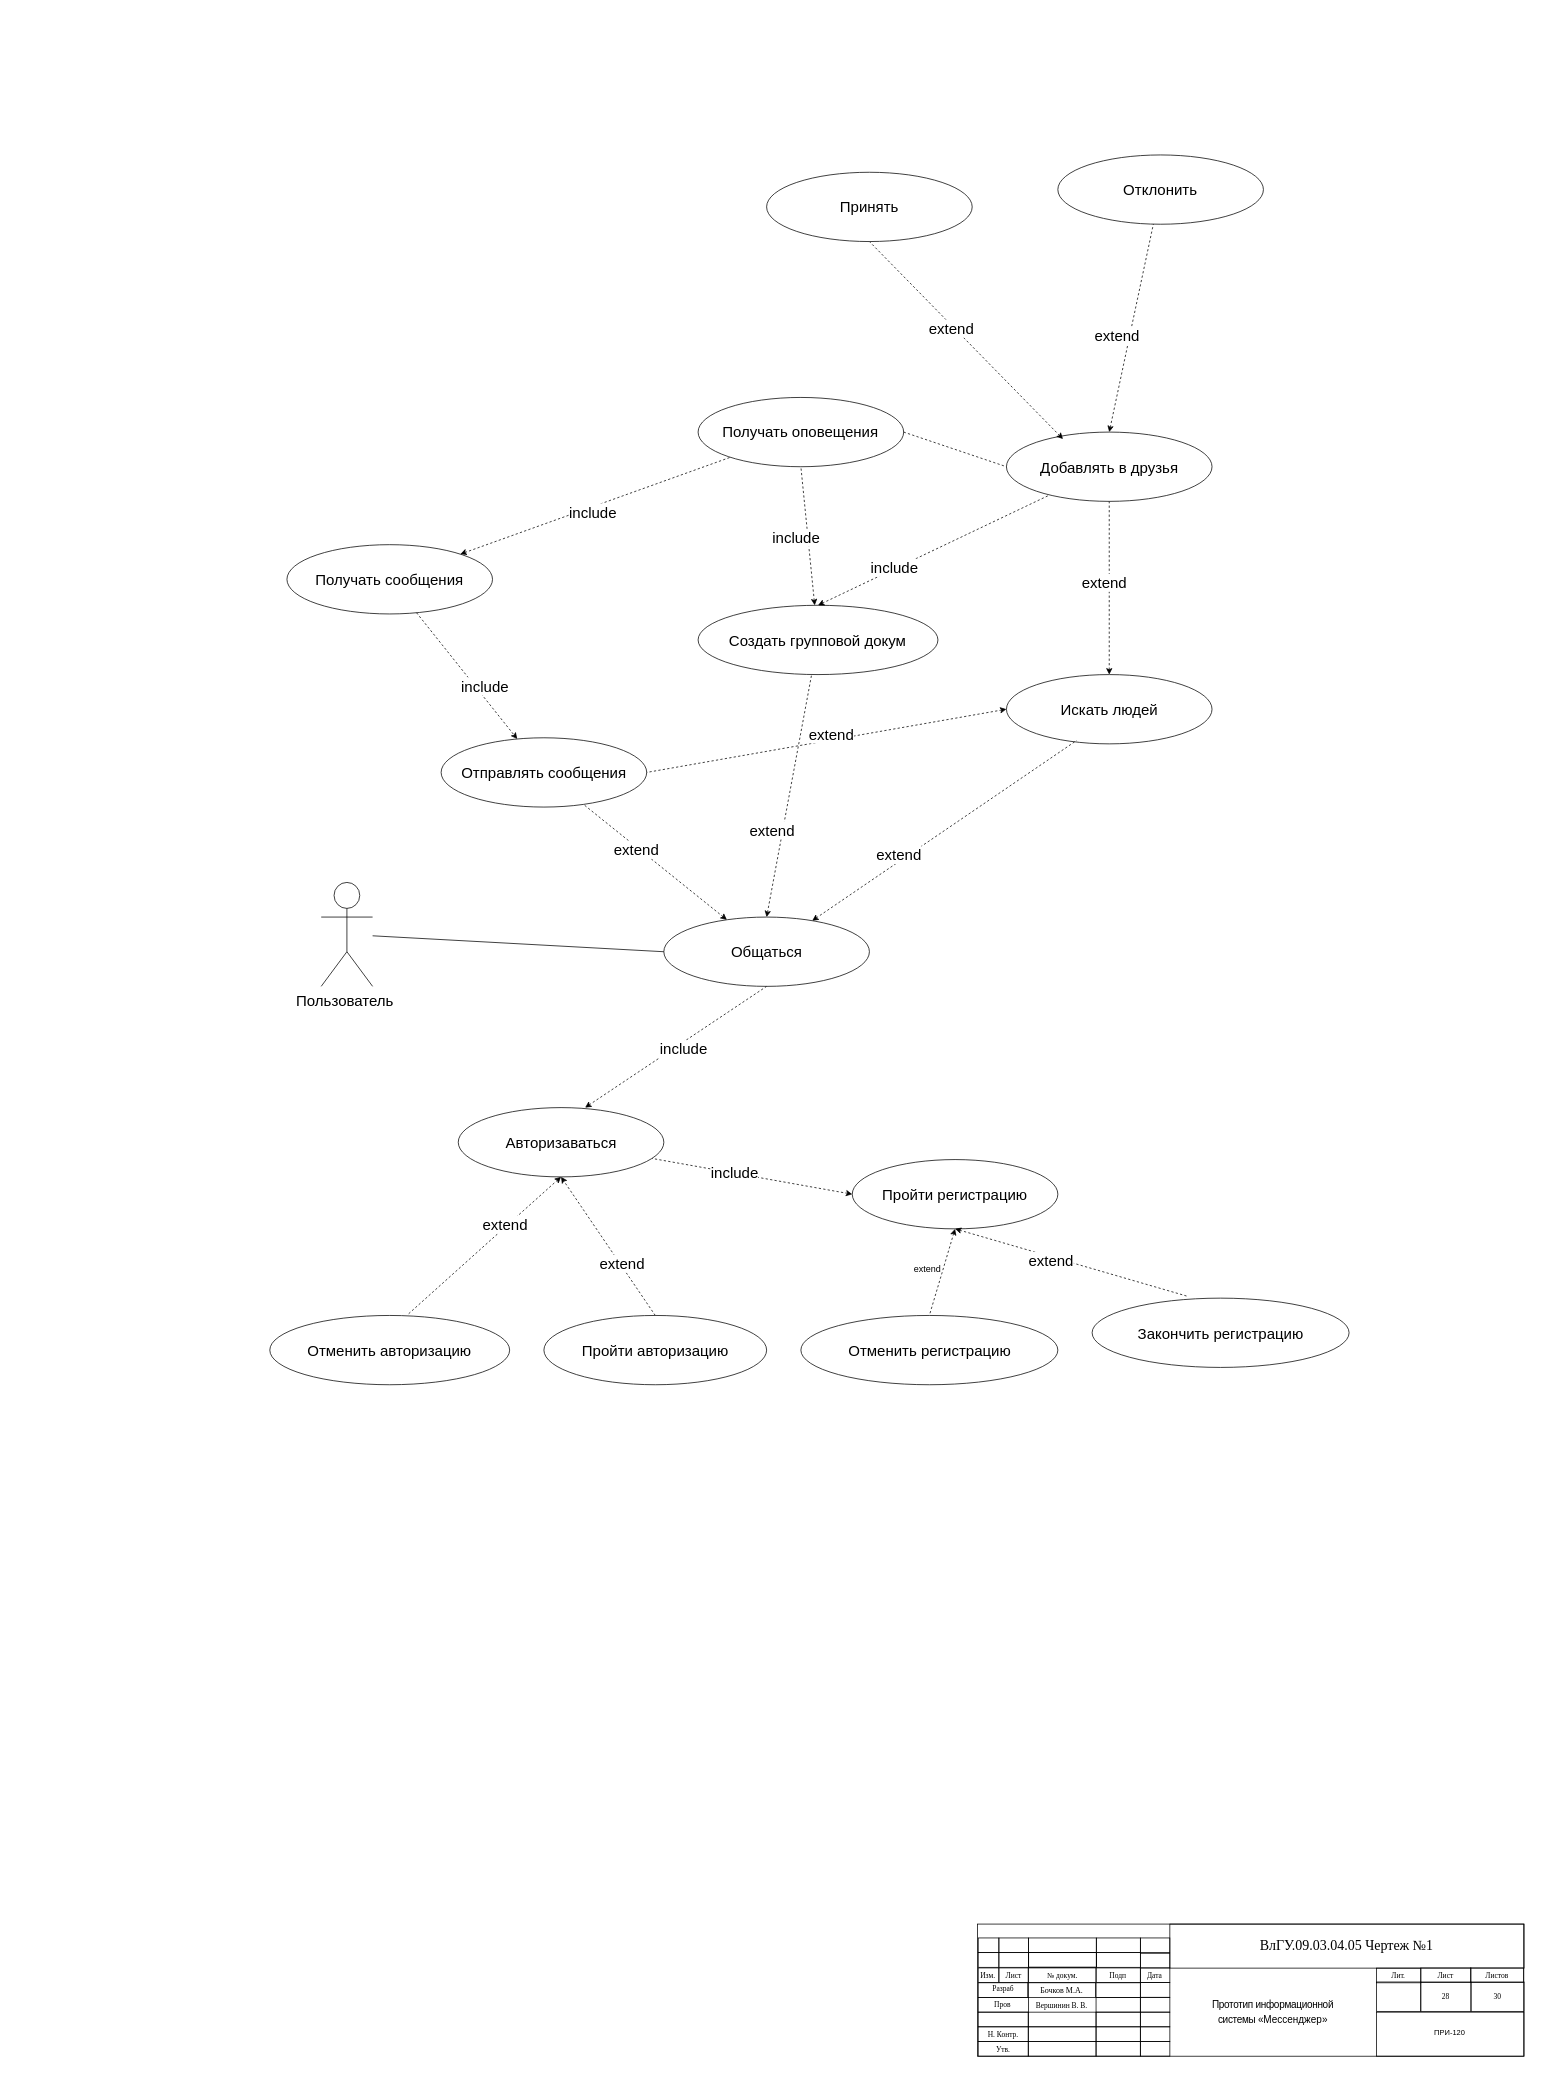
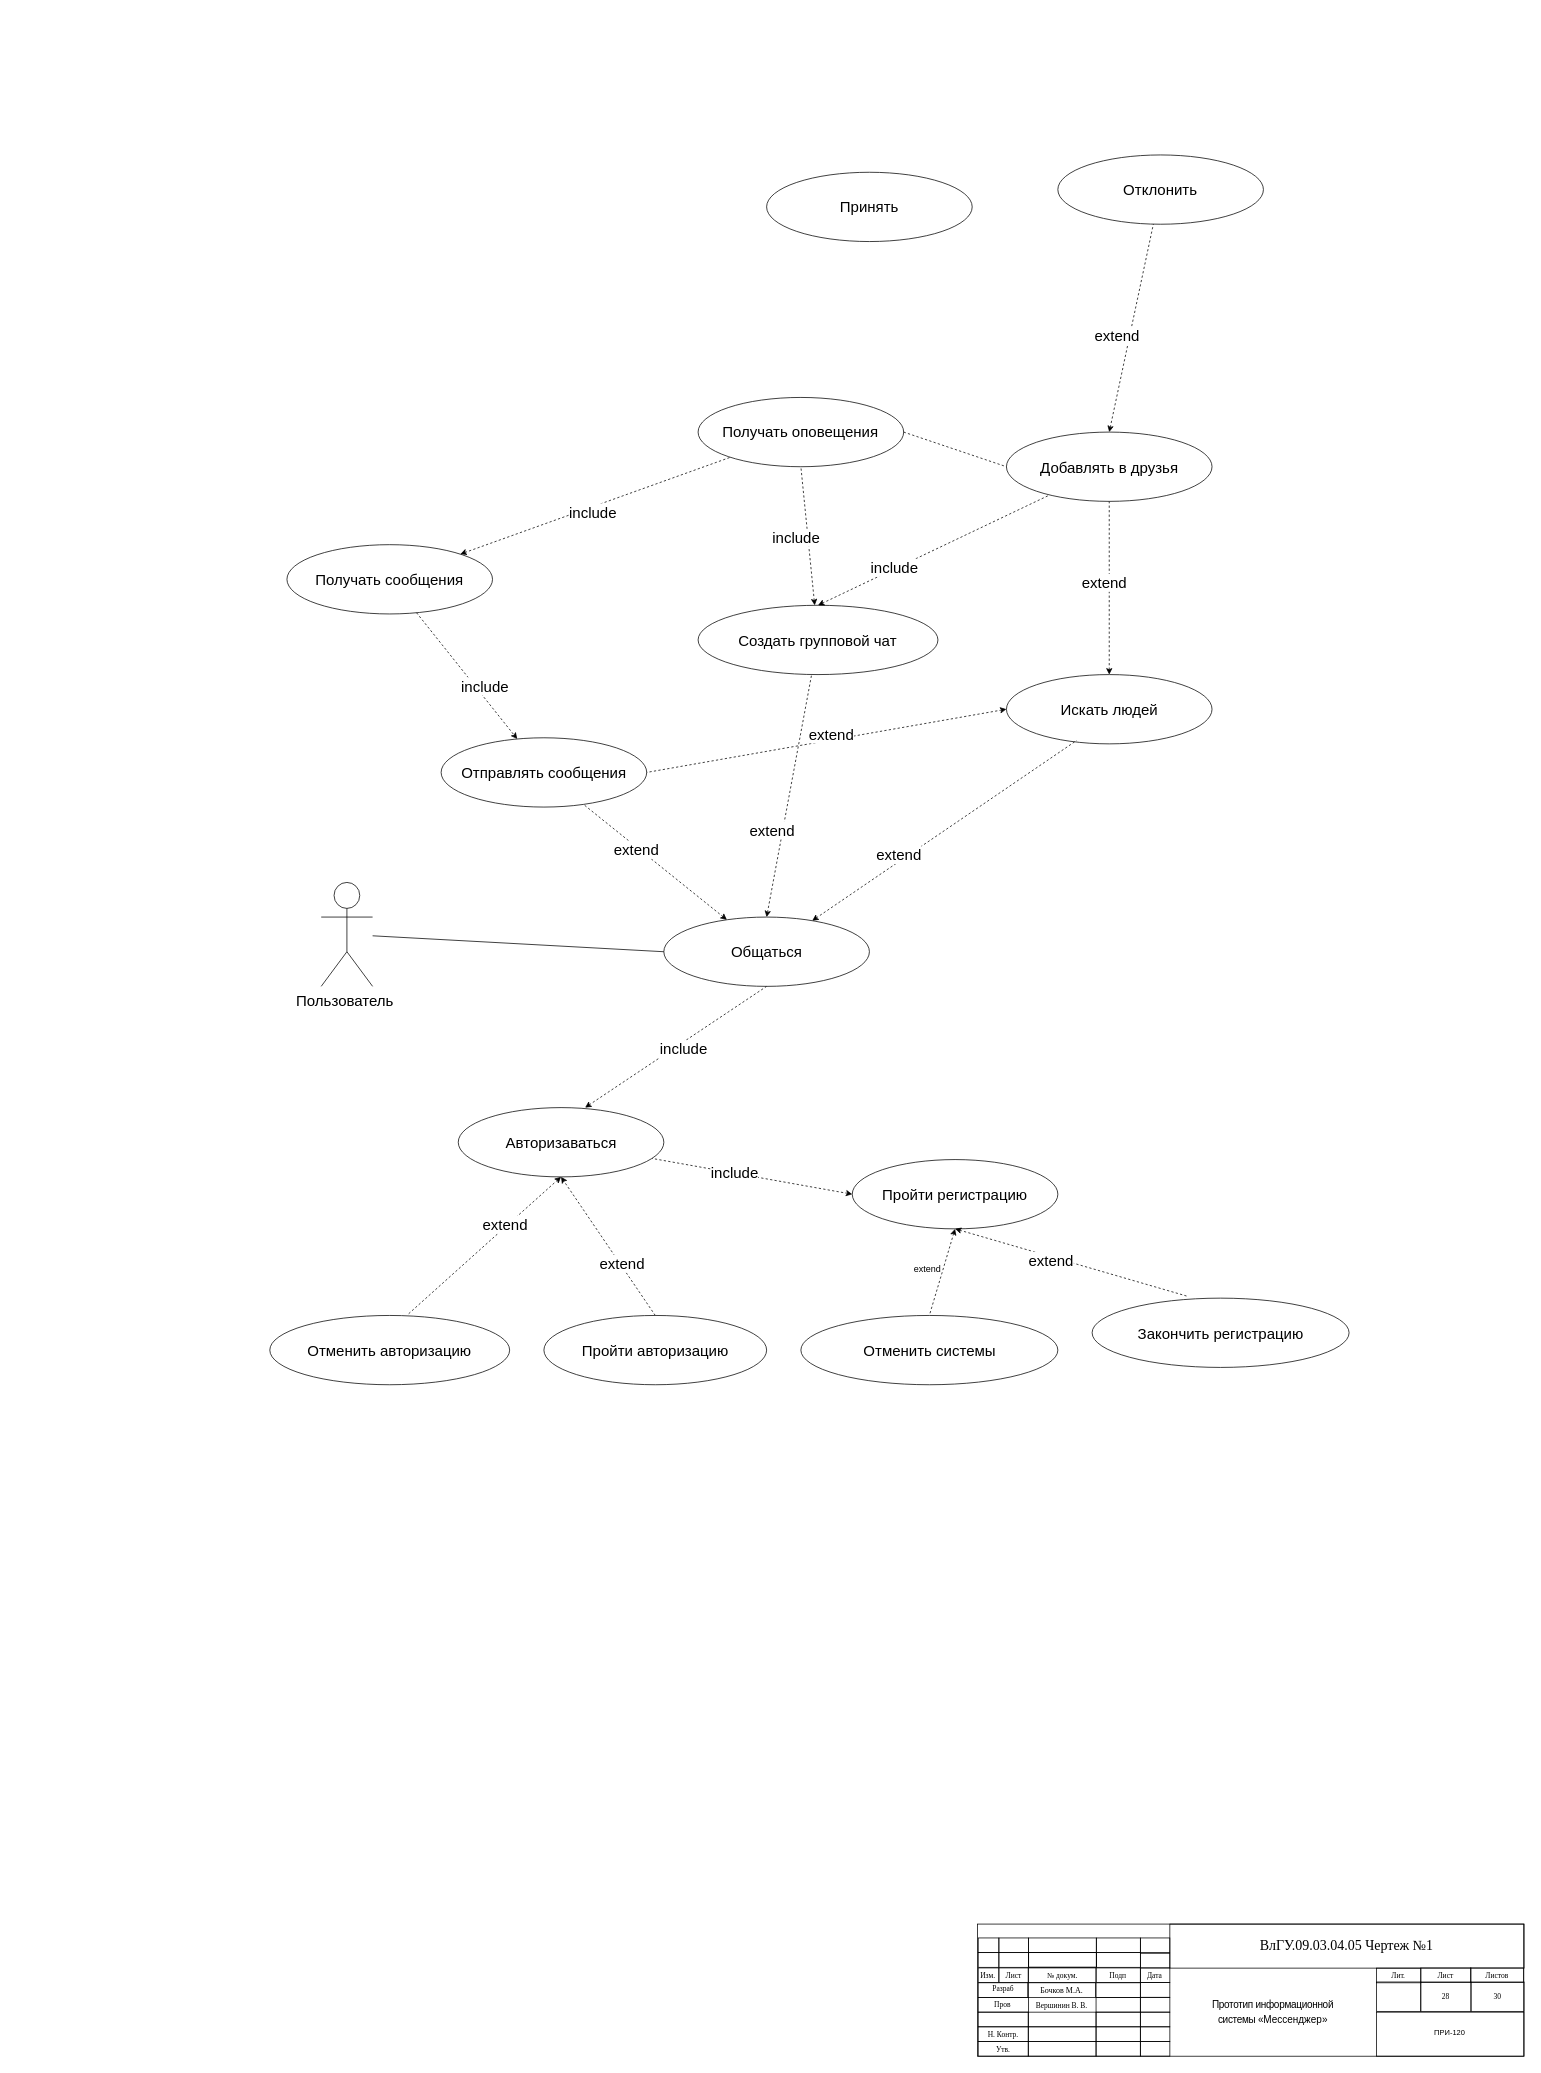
(1011, 386) -> none
(818, 640) -> (818, 640)
(930, 1350) -> (930, 1350)
